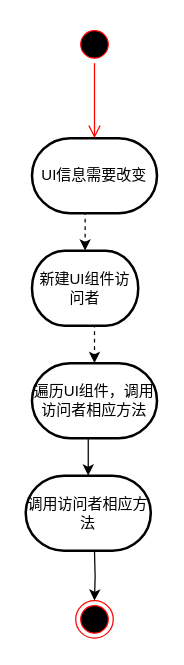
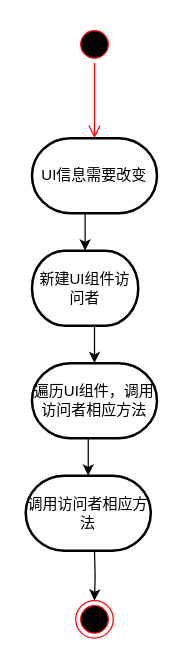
(85, 226) -> (85, 226)
(94, 339) -> (94, 339)
